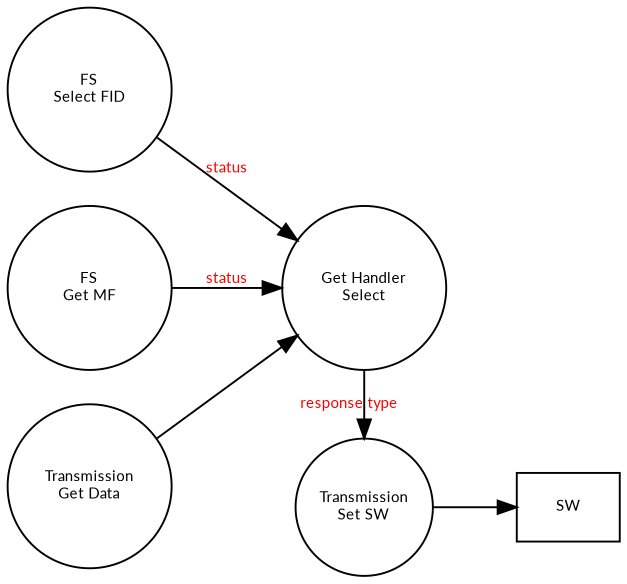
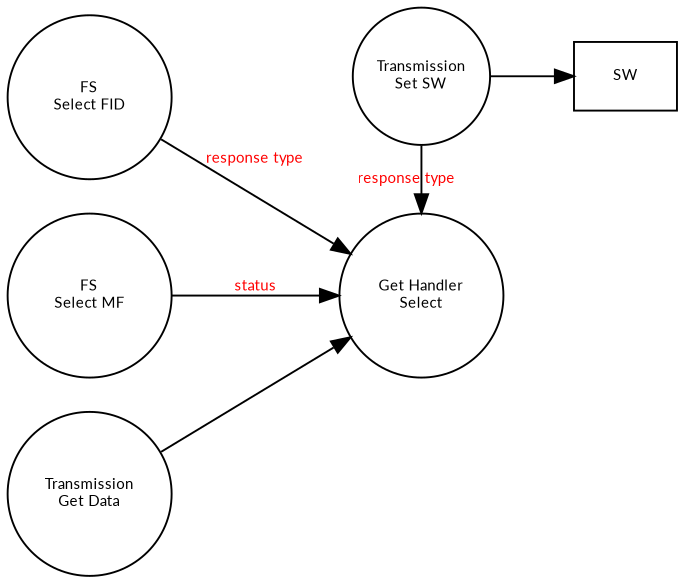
(227, 169) -> (256, 159)
(90, 288) -> (90, 296)
(364, 395) -> (421, 170)
